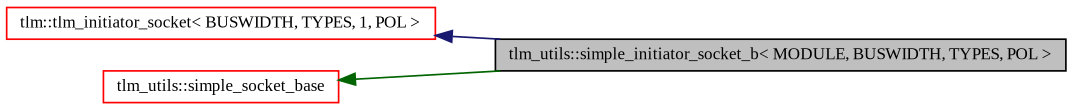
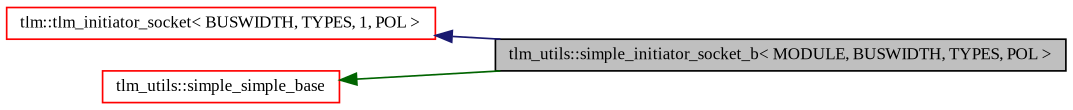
(221, 87) -> (221, 87)
